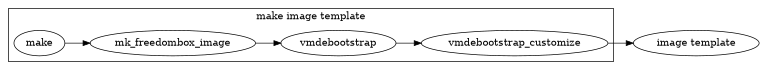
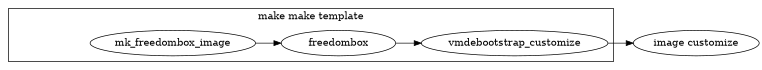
(311, 17) -> (311, 17)
(39, 43) -> none
(338, 43) -> (338, 43)
(696, 43) -> (696, 43)
